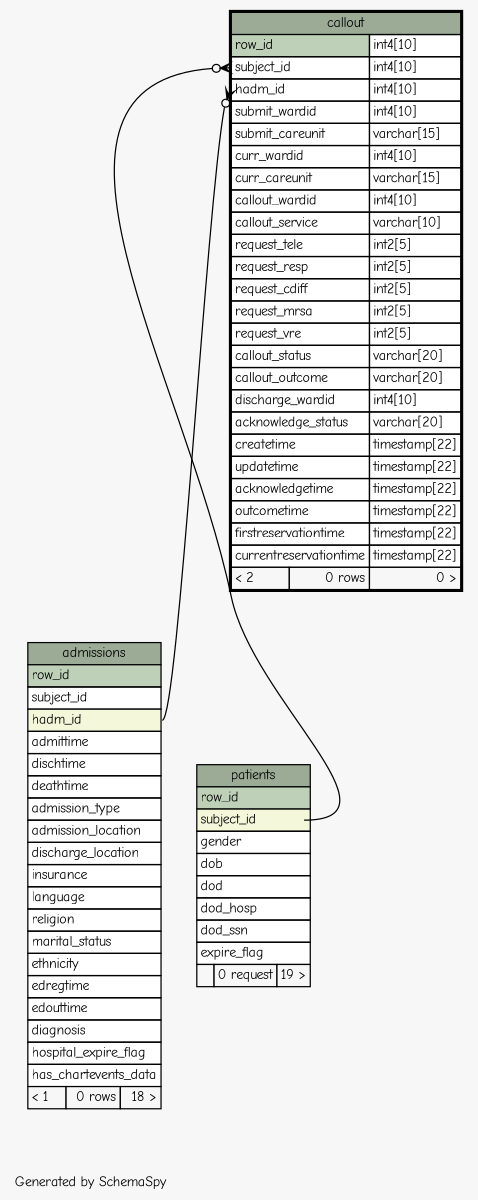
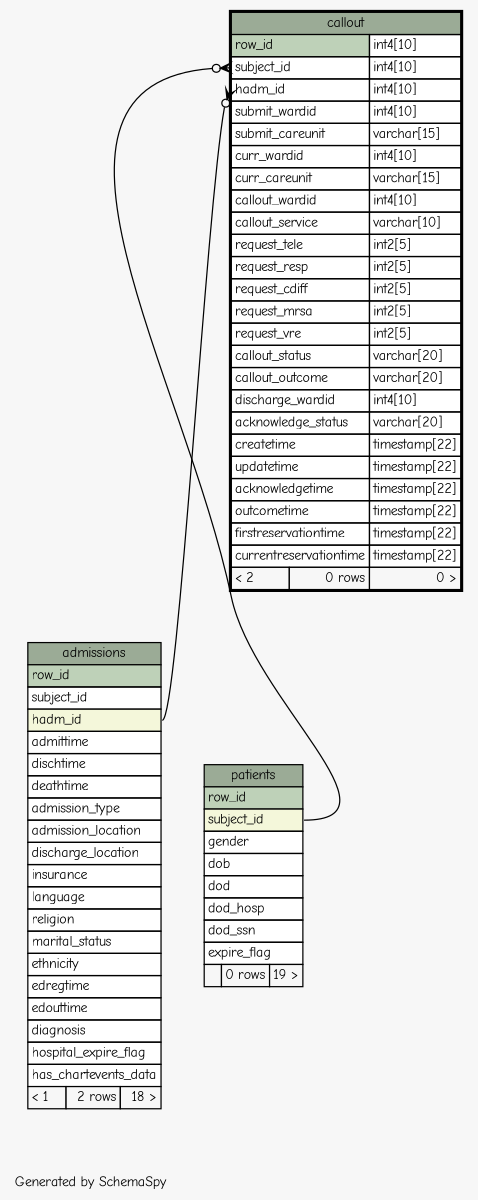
(246, 975) -> (246, 975)
(96, 1097) -> (97, 1097)
